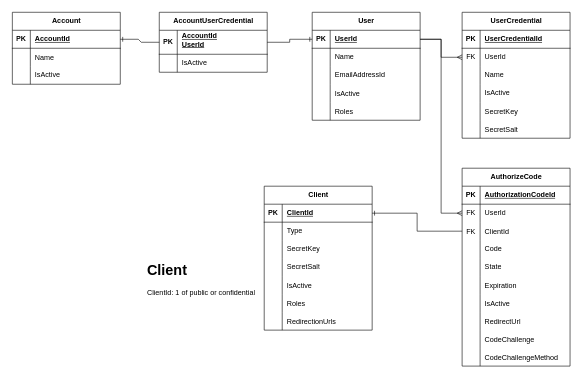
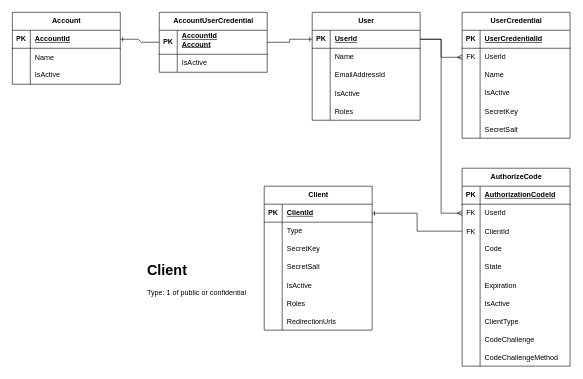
(200, 42) -> (200, 42)
(202, 265) -> (202, 265)
(505, 322) -> (503, 322)
